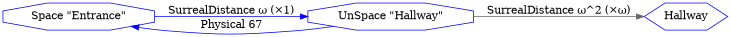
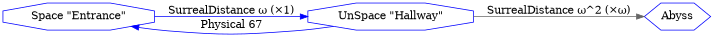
(686, 17) -> (677, 17)
